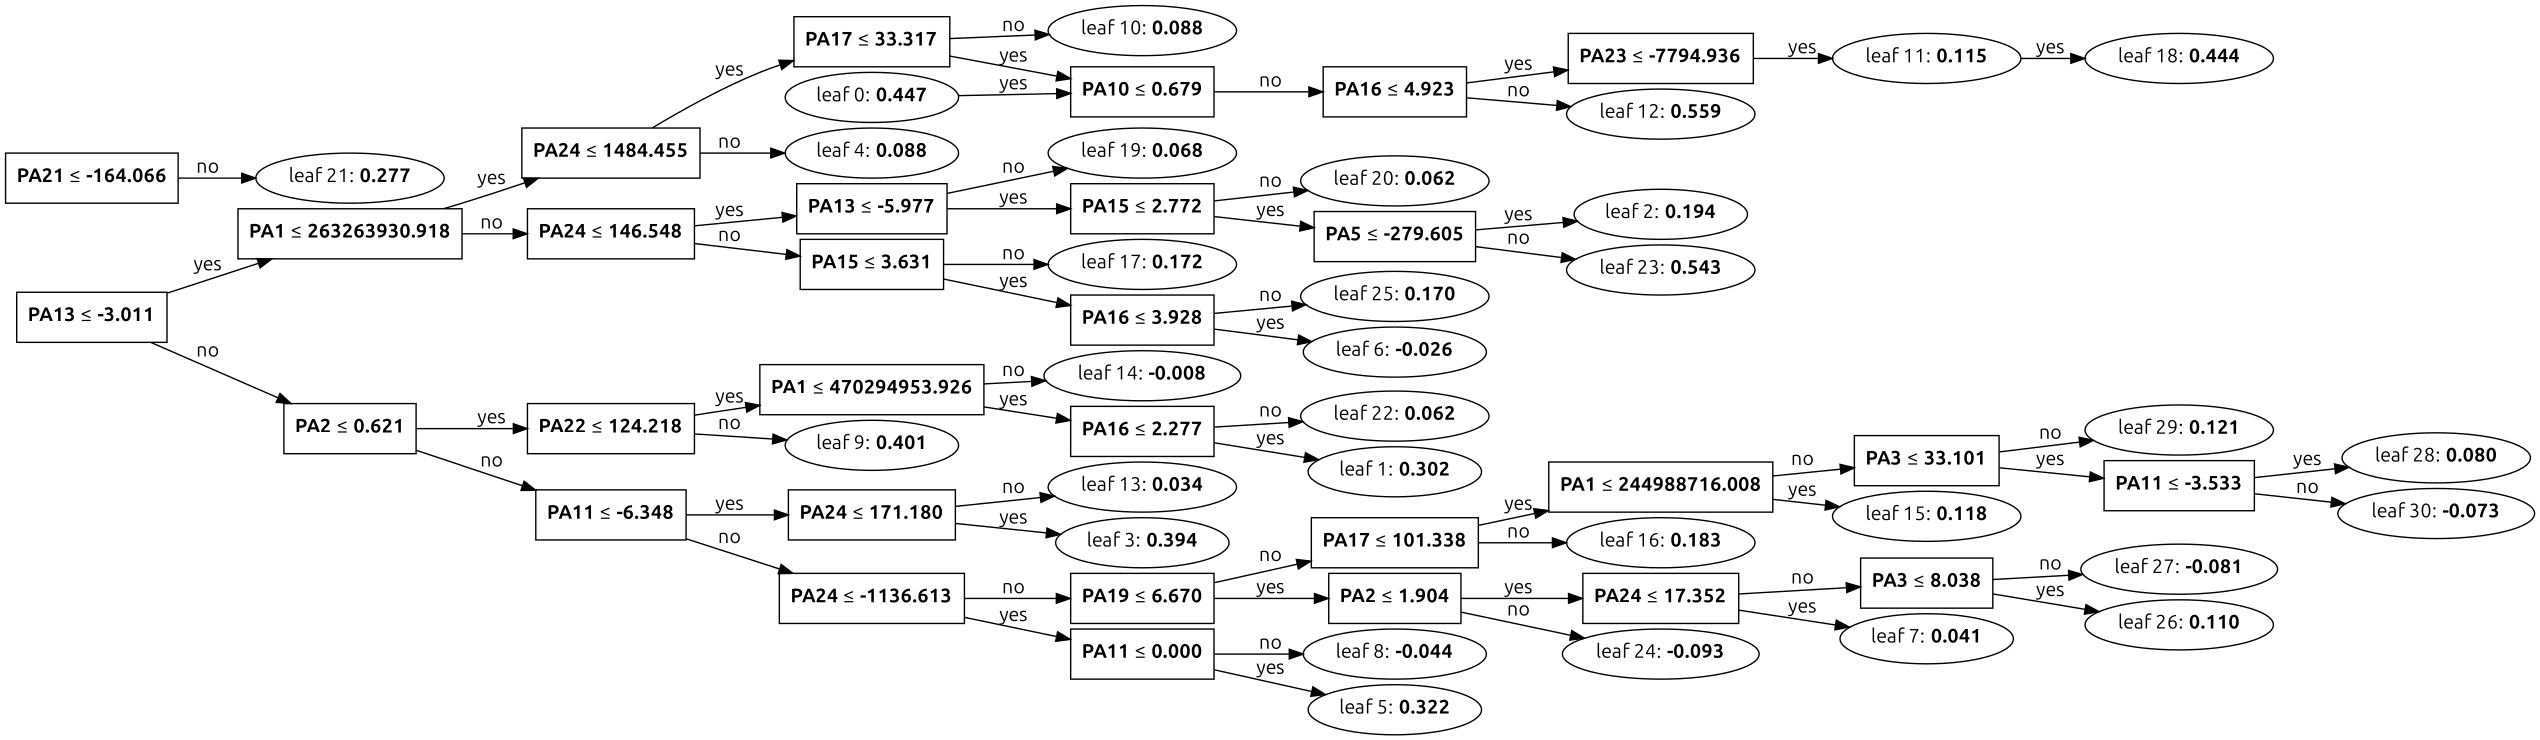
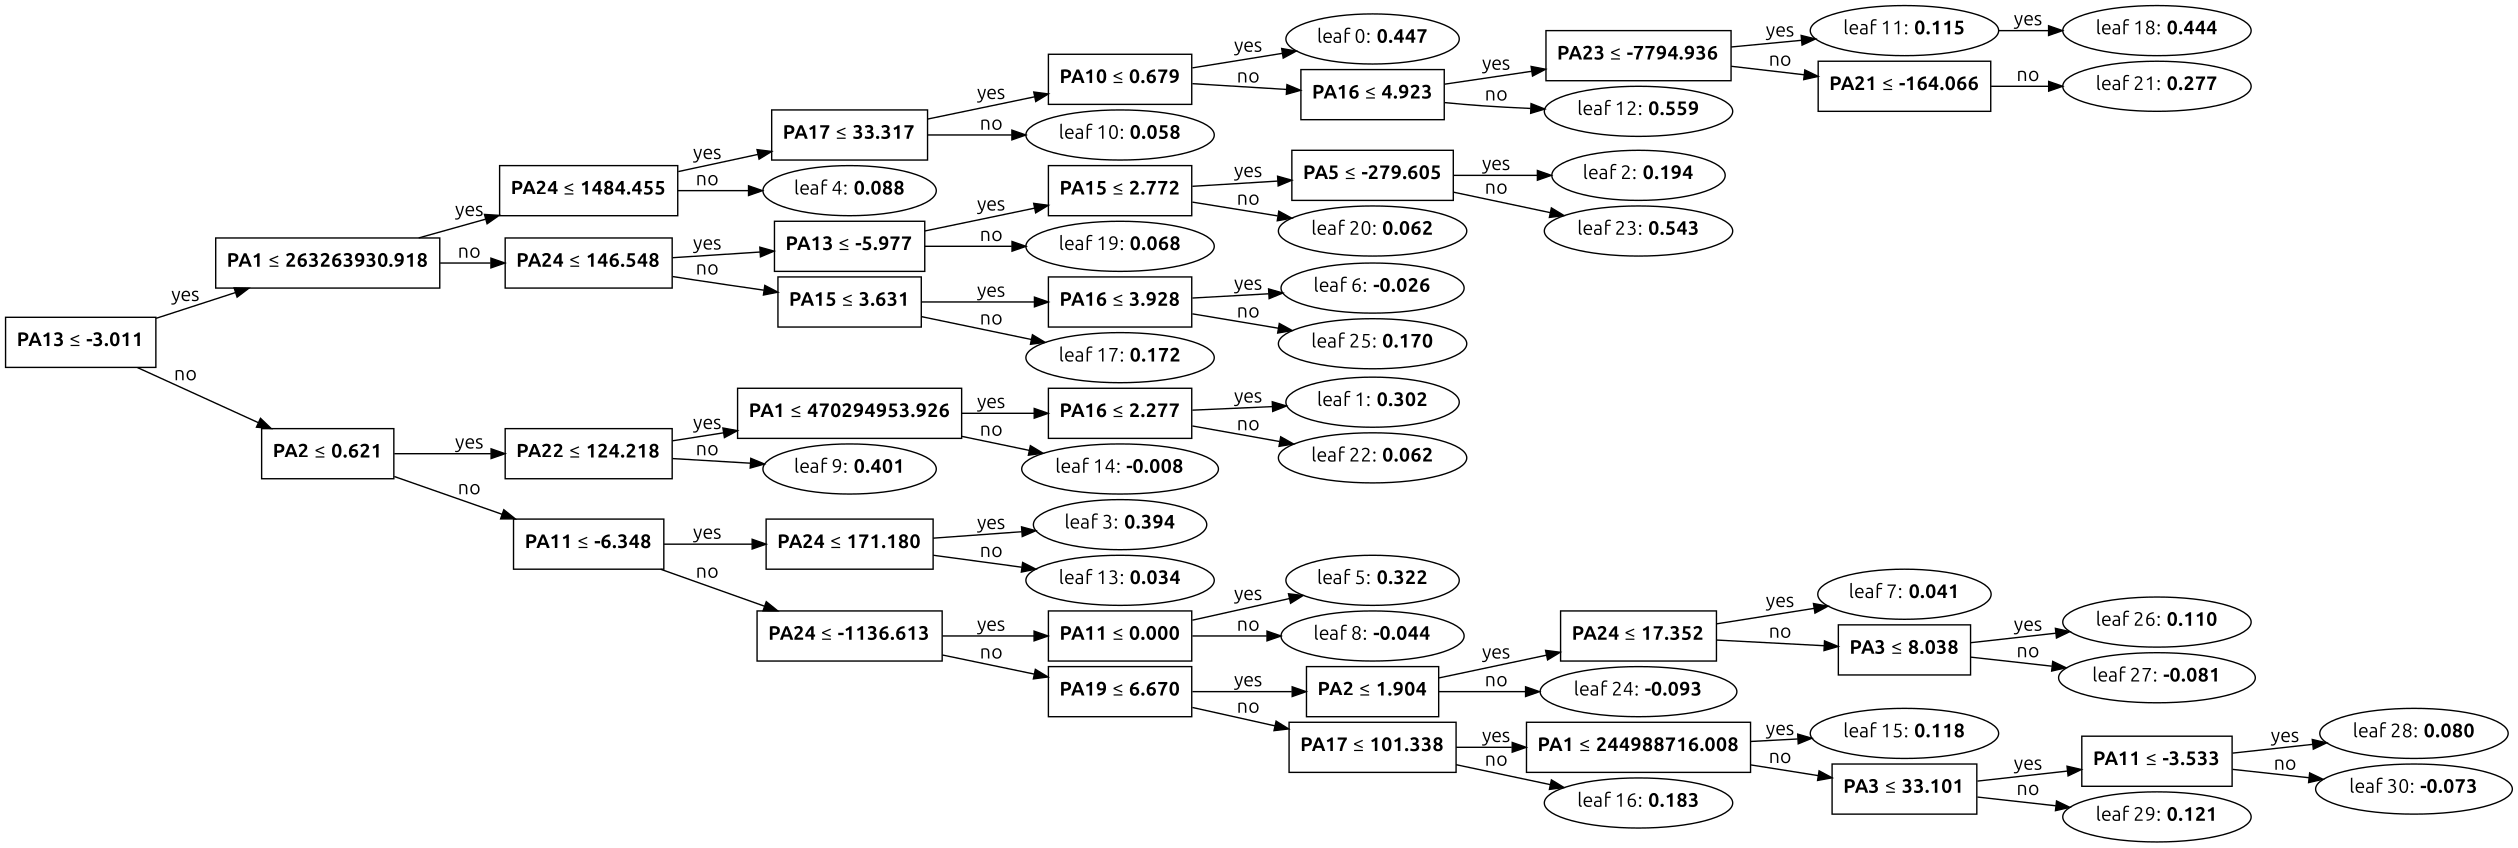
(1178, 29) -> (1156, 133)
none -> (1768, 71)
(1008, 95) -> (1237, 61)
